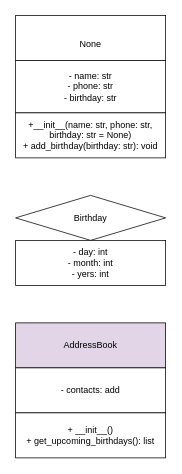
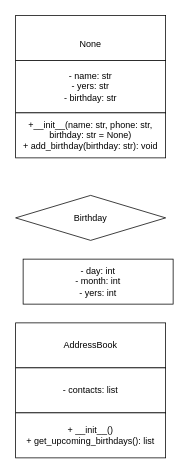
(90, 87) -> (90, 87)
(90, 263) -> (98, 282)
(90, 345) -> (90, 345)
(90, 390) -> (90, 390)
